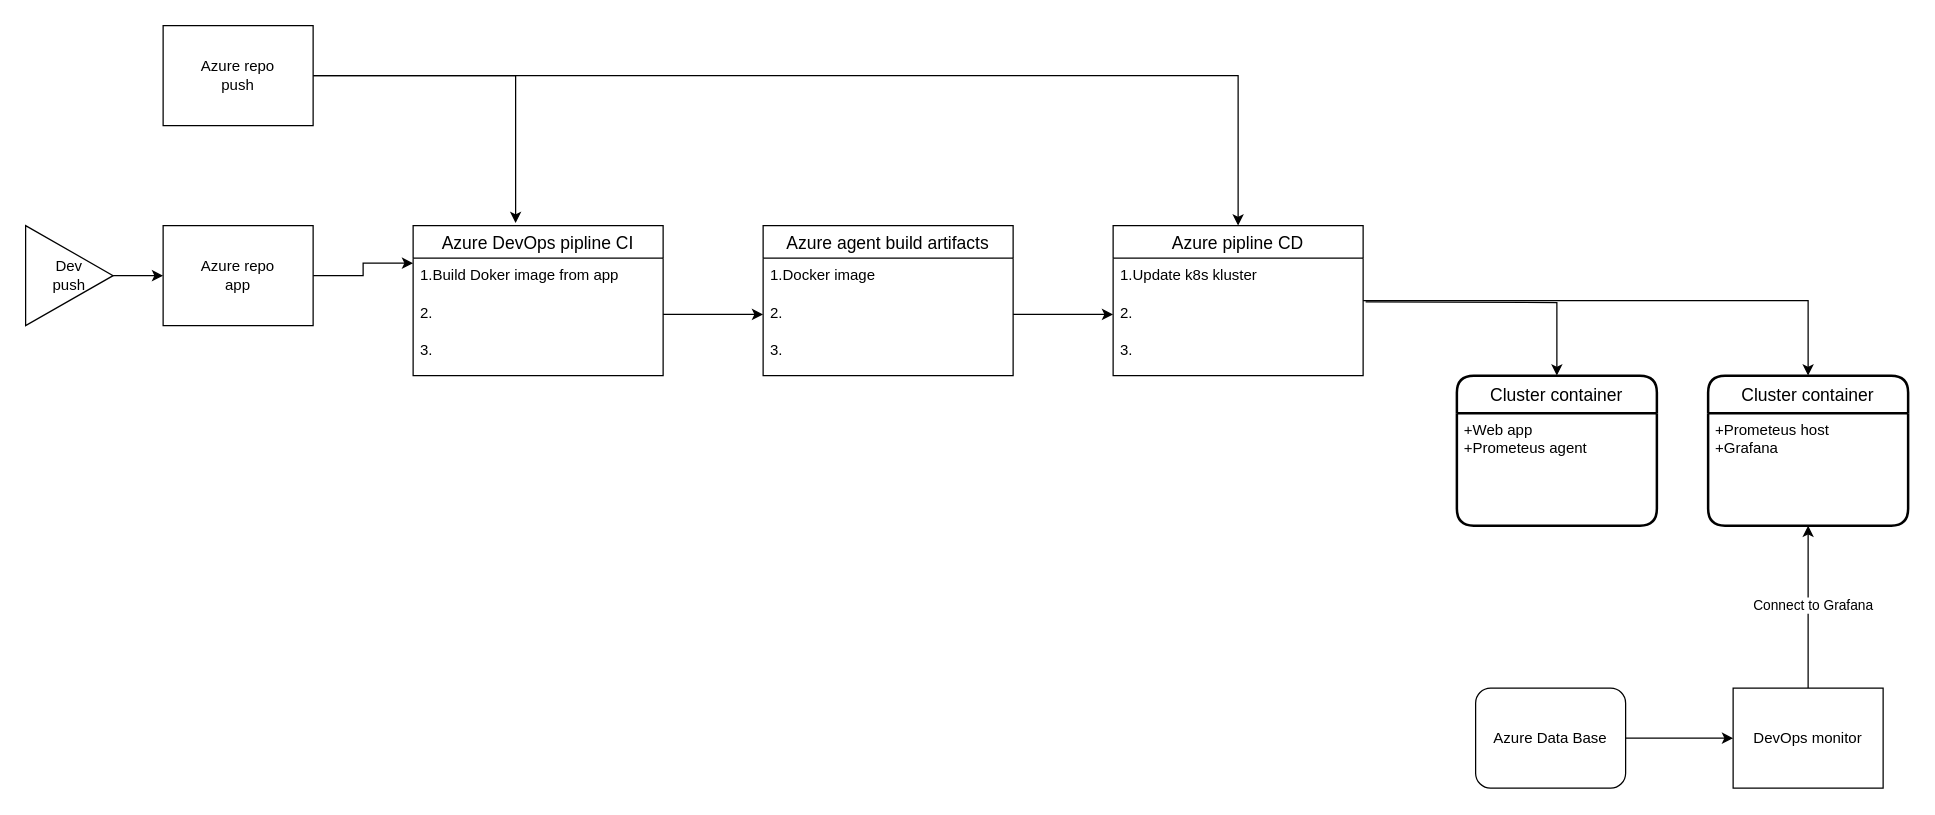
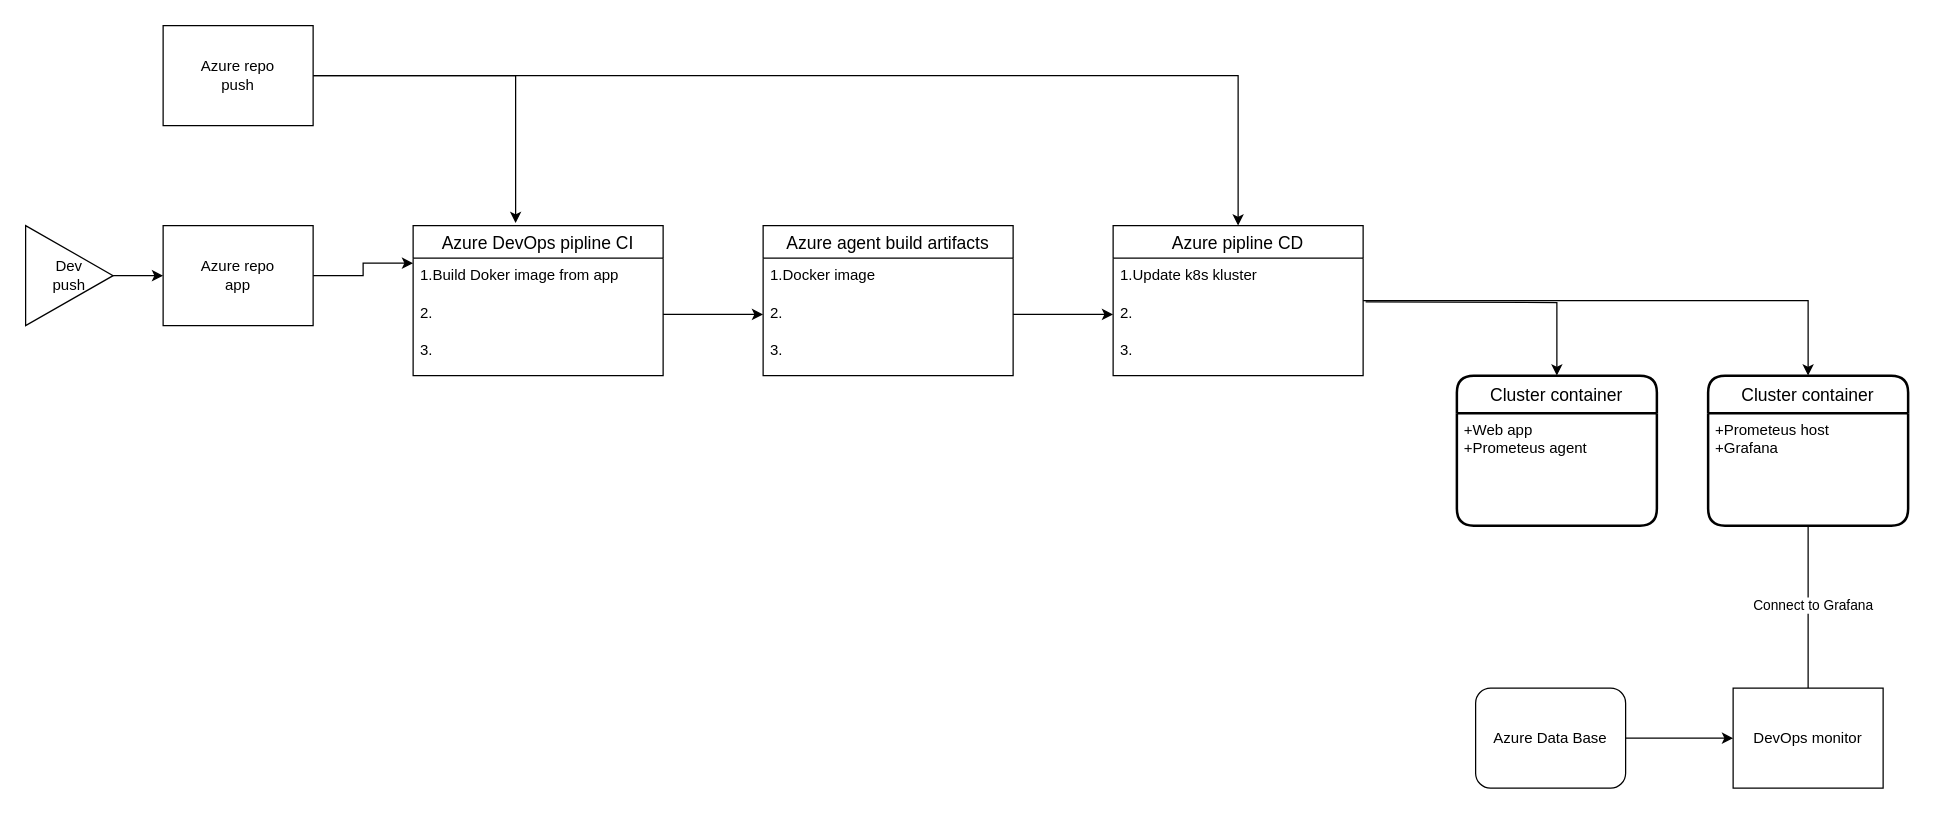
(1808, 536) -> (1808, 533)
